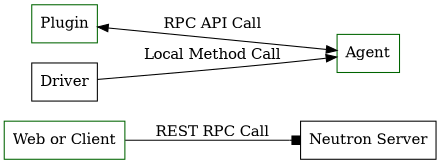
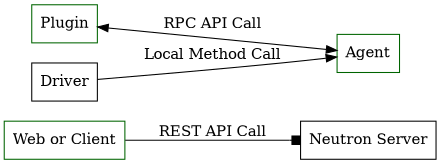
(213, 132) -> (213, 132)
